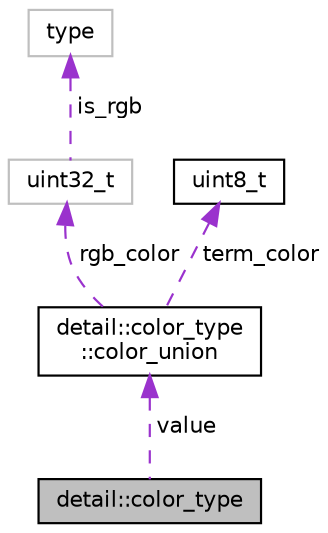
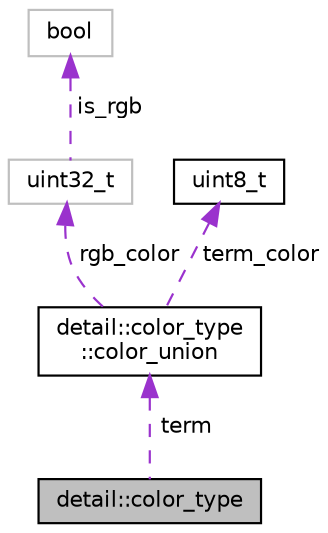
(70, 33) -> (70, 33)
(184, 427) -> (184, 427)
